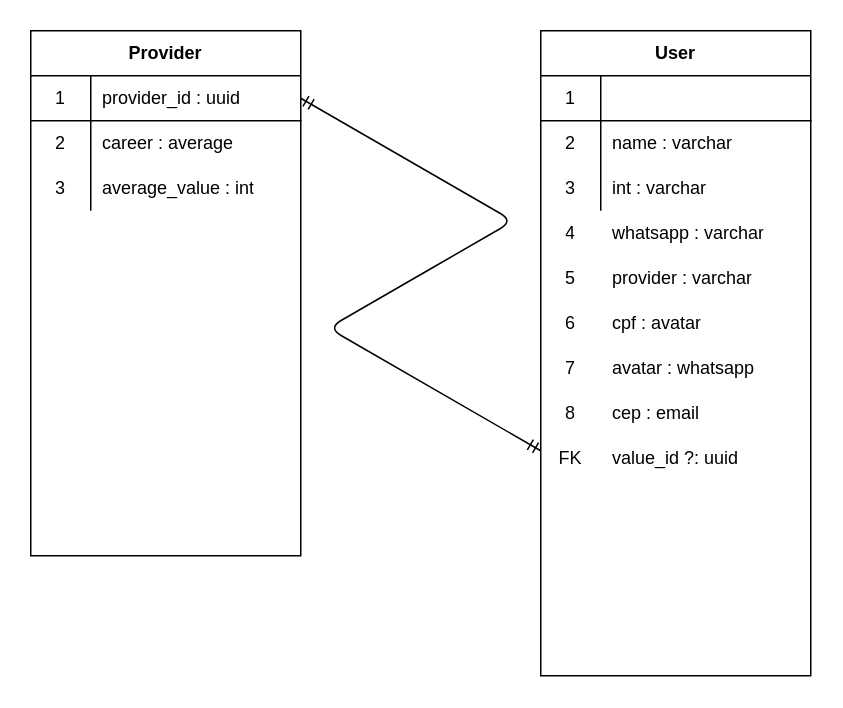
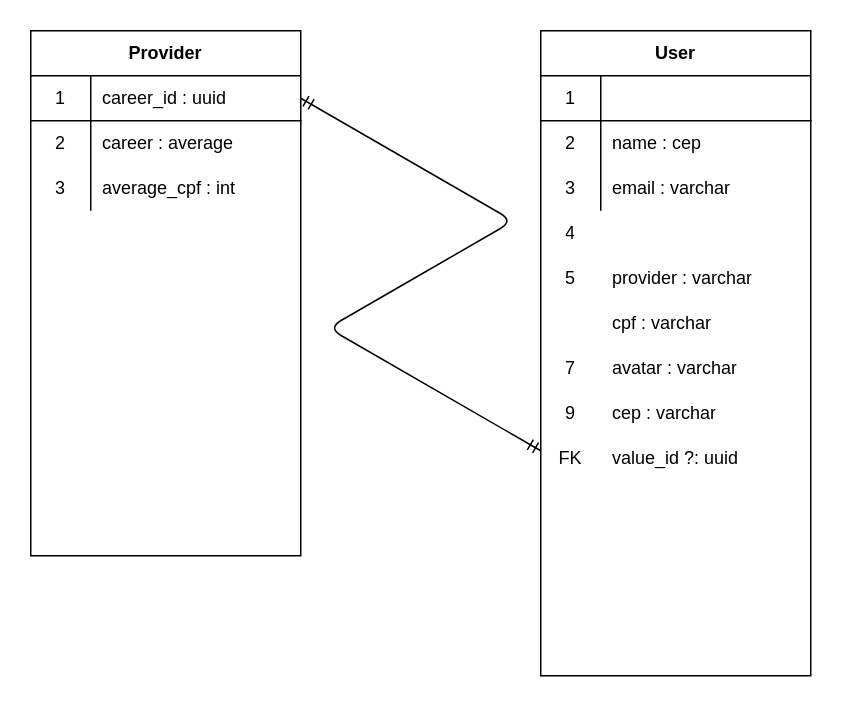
(179, 98) -> (172, 98)
(676, 143) -> (656, 143)
(187, 188) -> (179, 188)
(669, 188) -> (677, 188)
(706, 233) -> none
(571, 323) -> none
(666, 323) -> (671, 323)
(691, 368) -> (686, 368)
(571, 413) -> (571, 413)
(656, 413) -> (671, 413)
